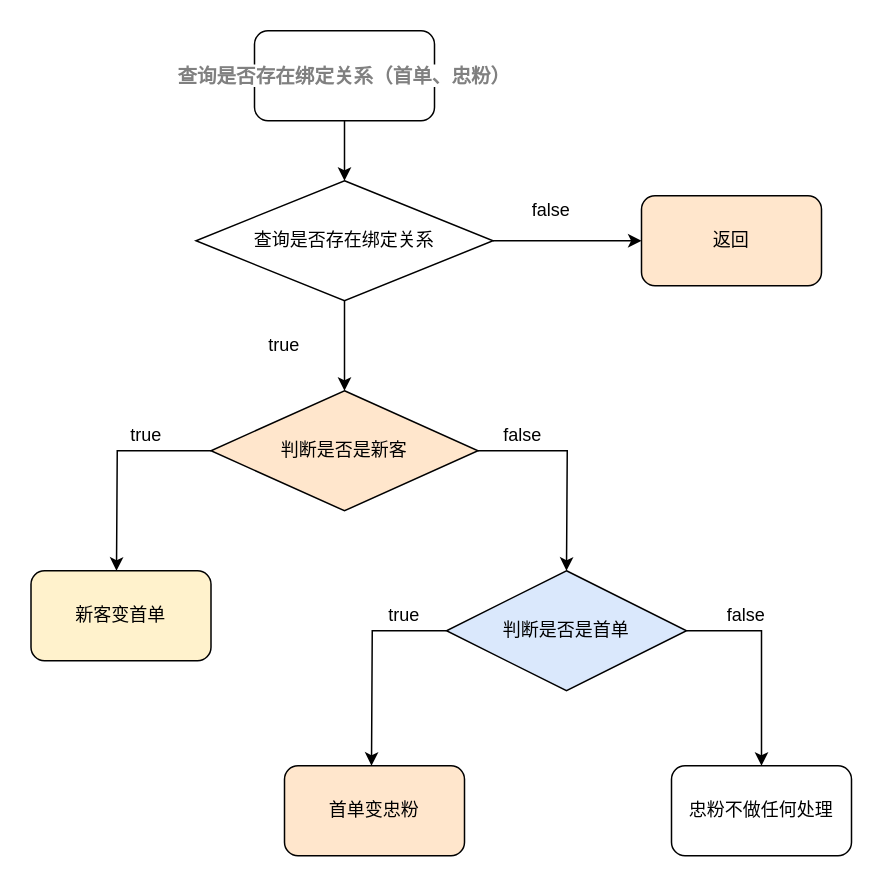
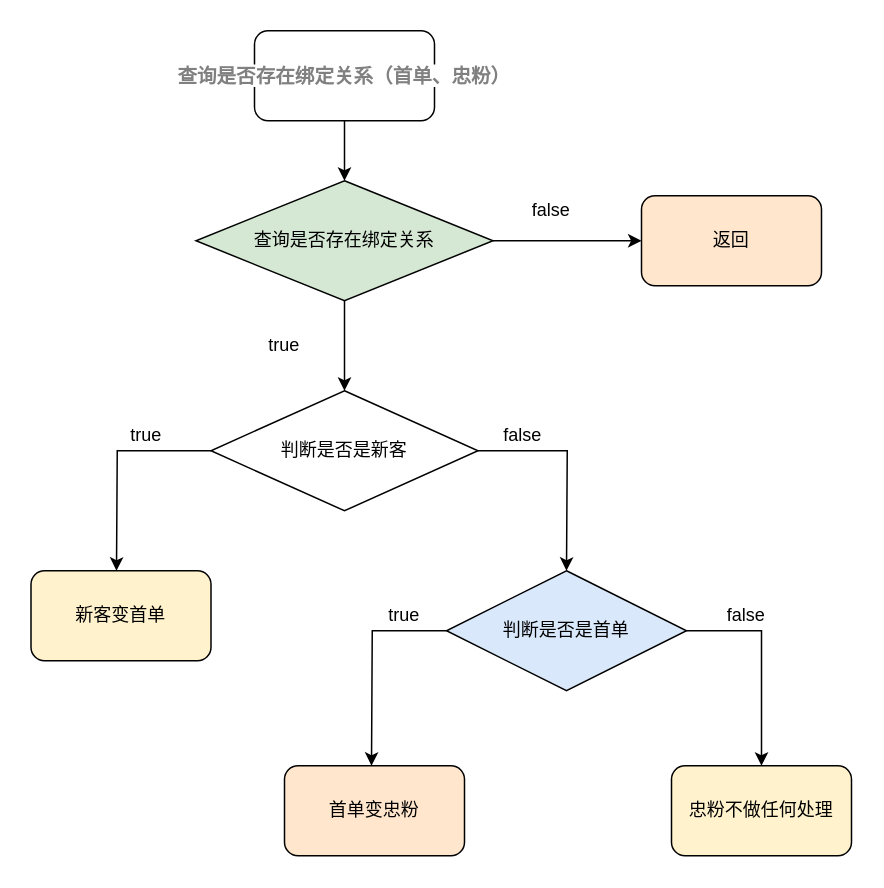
(344, 241) -> (344, 241)
(344, 451) -> (344, 451)
(761, 811) -> (761, 811)
